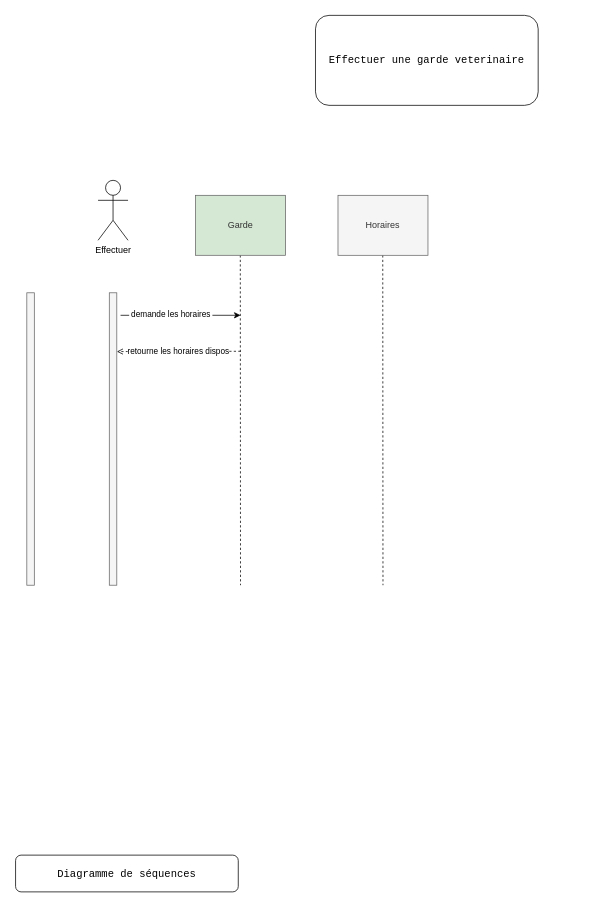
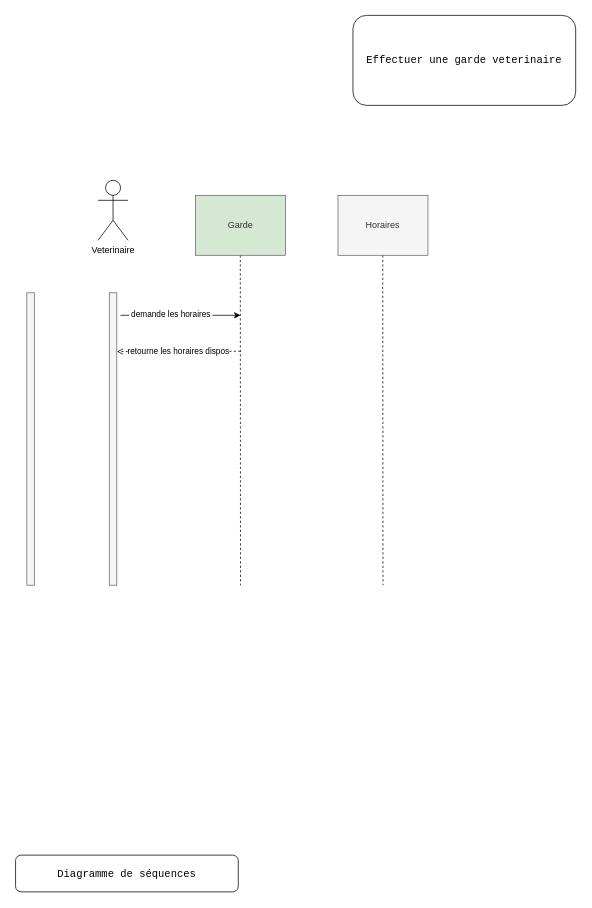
(427, 60) -> (464, 60)
(113, 251) -> (113, 251)
